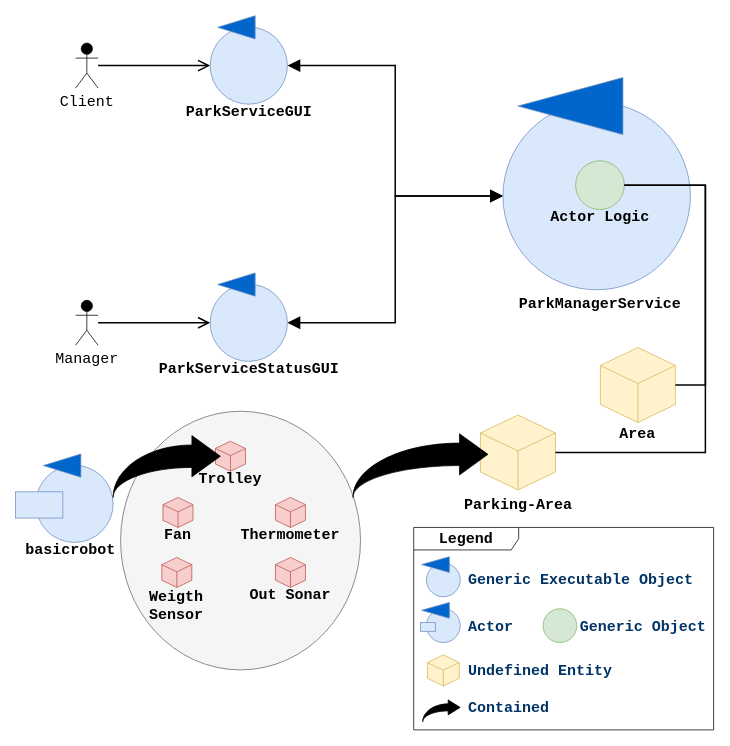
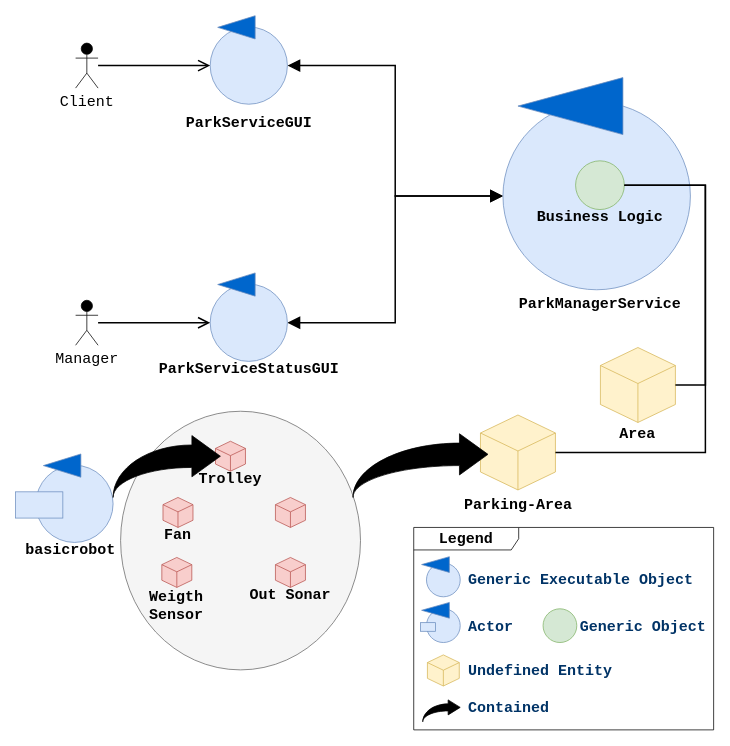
(249, 112) -> (249, 123)
(600, 217) -> (600, 217)
(290, 535) -> none
